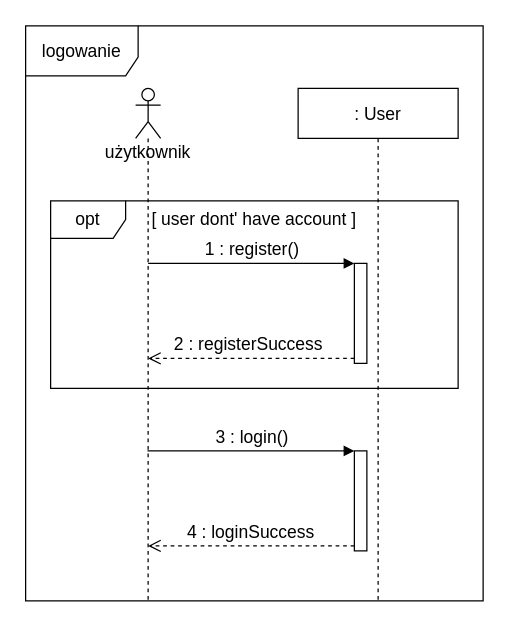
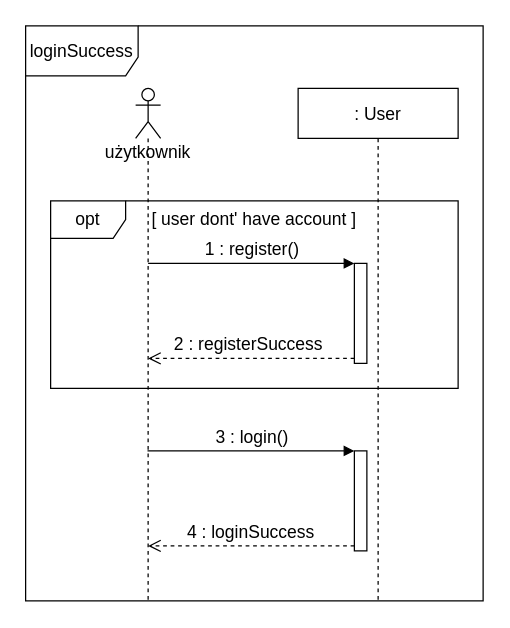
(82, 51) -> (82, 51)
